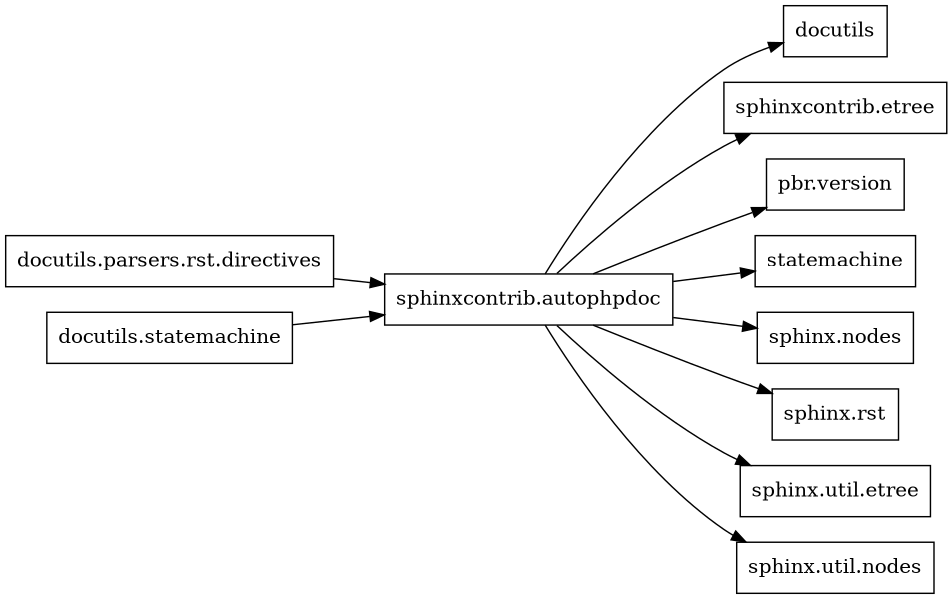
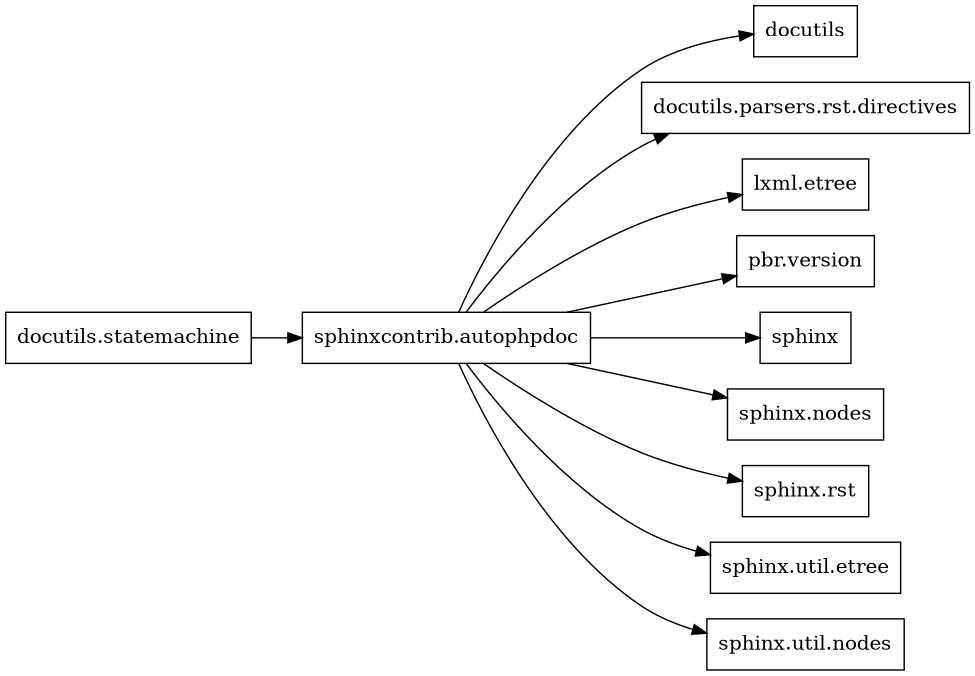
(835, 108) -> (806, 185)
(835, 261) -> (806, 338)
(352, 281) -> (552, 215)
